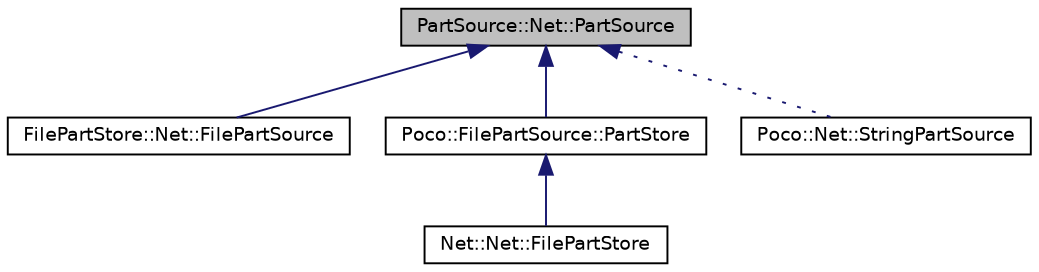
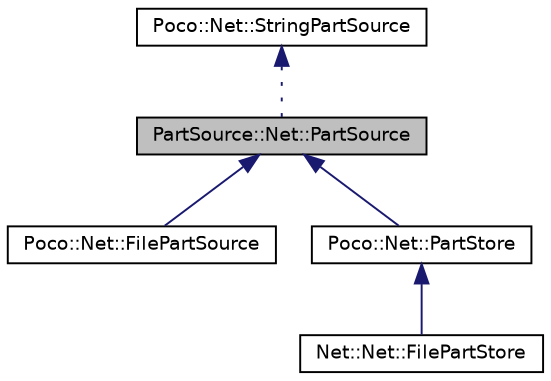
(726, 85) -> (282, 92)
(179, 136) -> (142, 245)
(546, 136) -> (422, 245)
